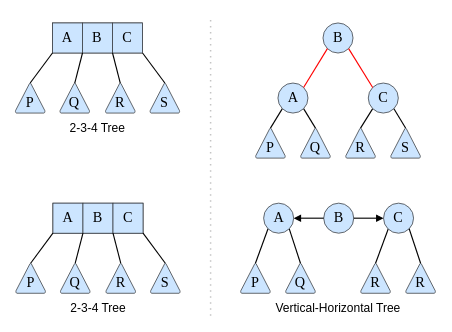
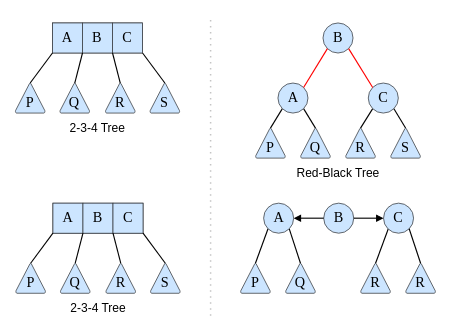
none -> (338, 173)
(338, 308) -> none
